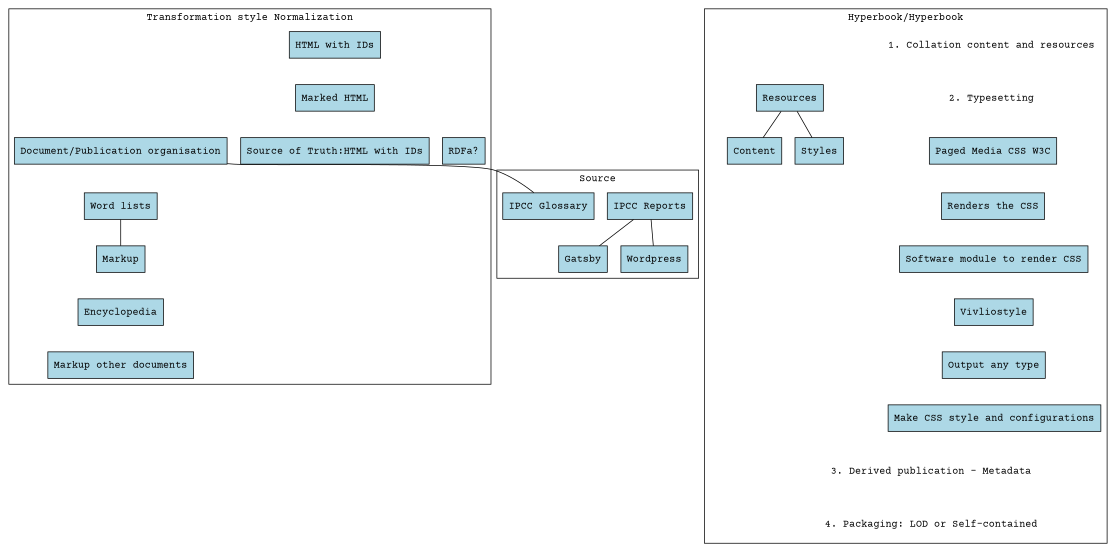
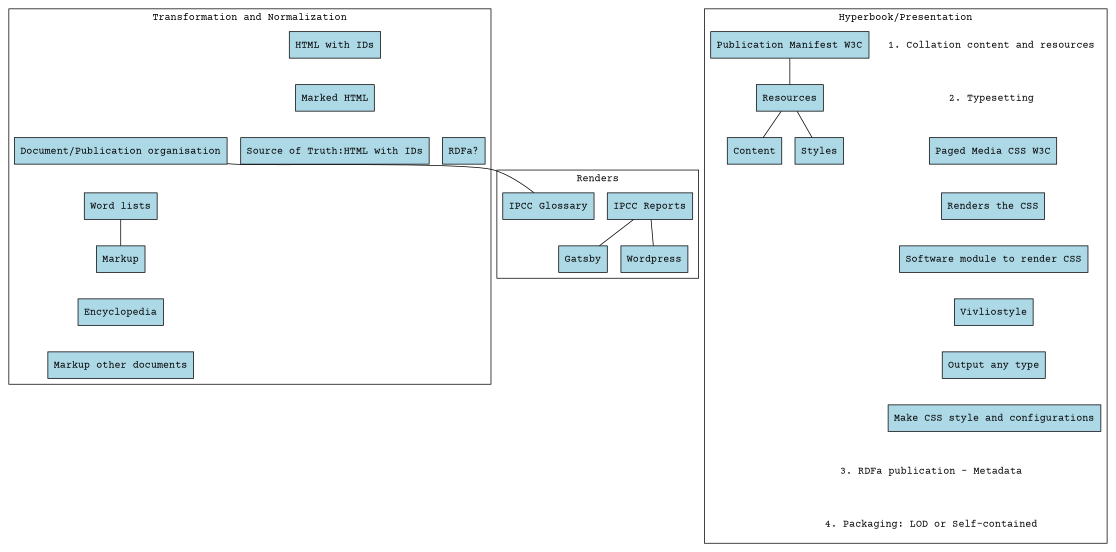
(250, 17) -> (250, 17)
(906, 17) -> (906, 17)
none -> (790, 45)
(598, 179) -> (598, 179)
(931, 471) -> (931, 471)
